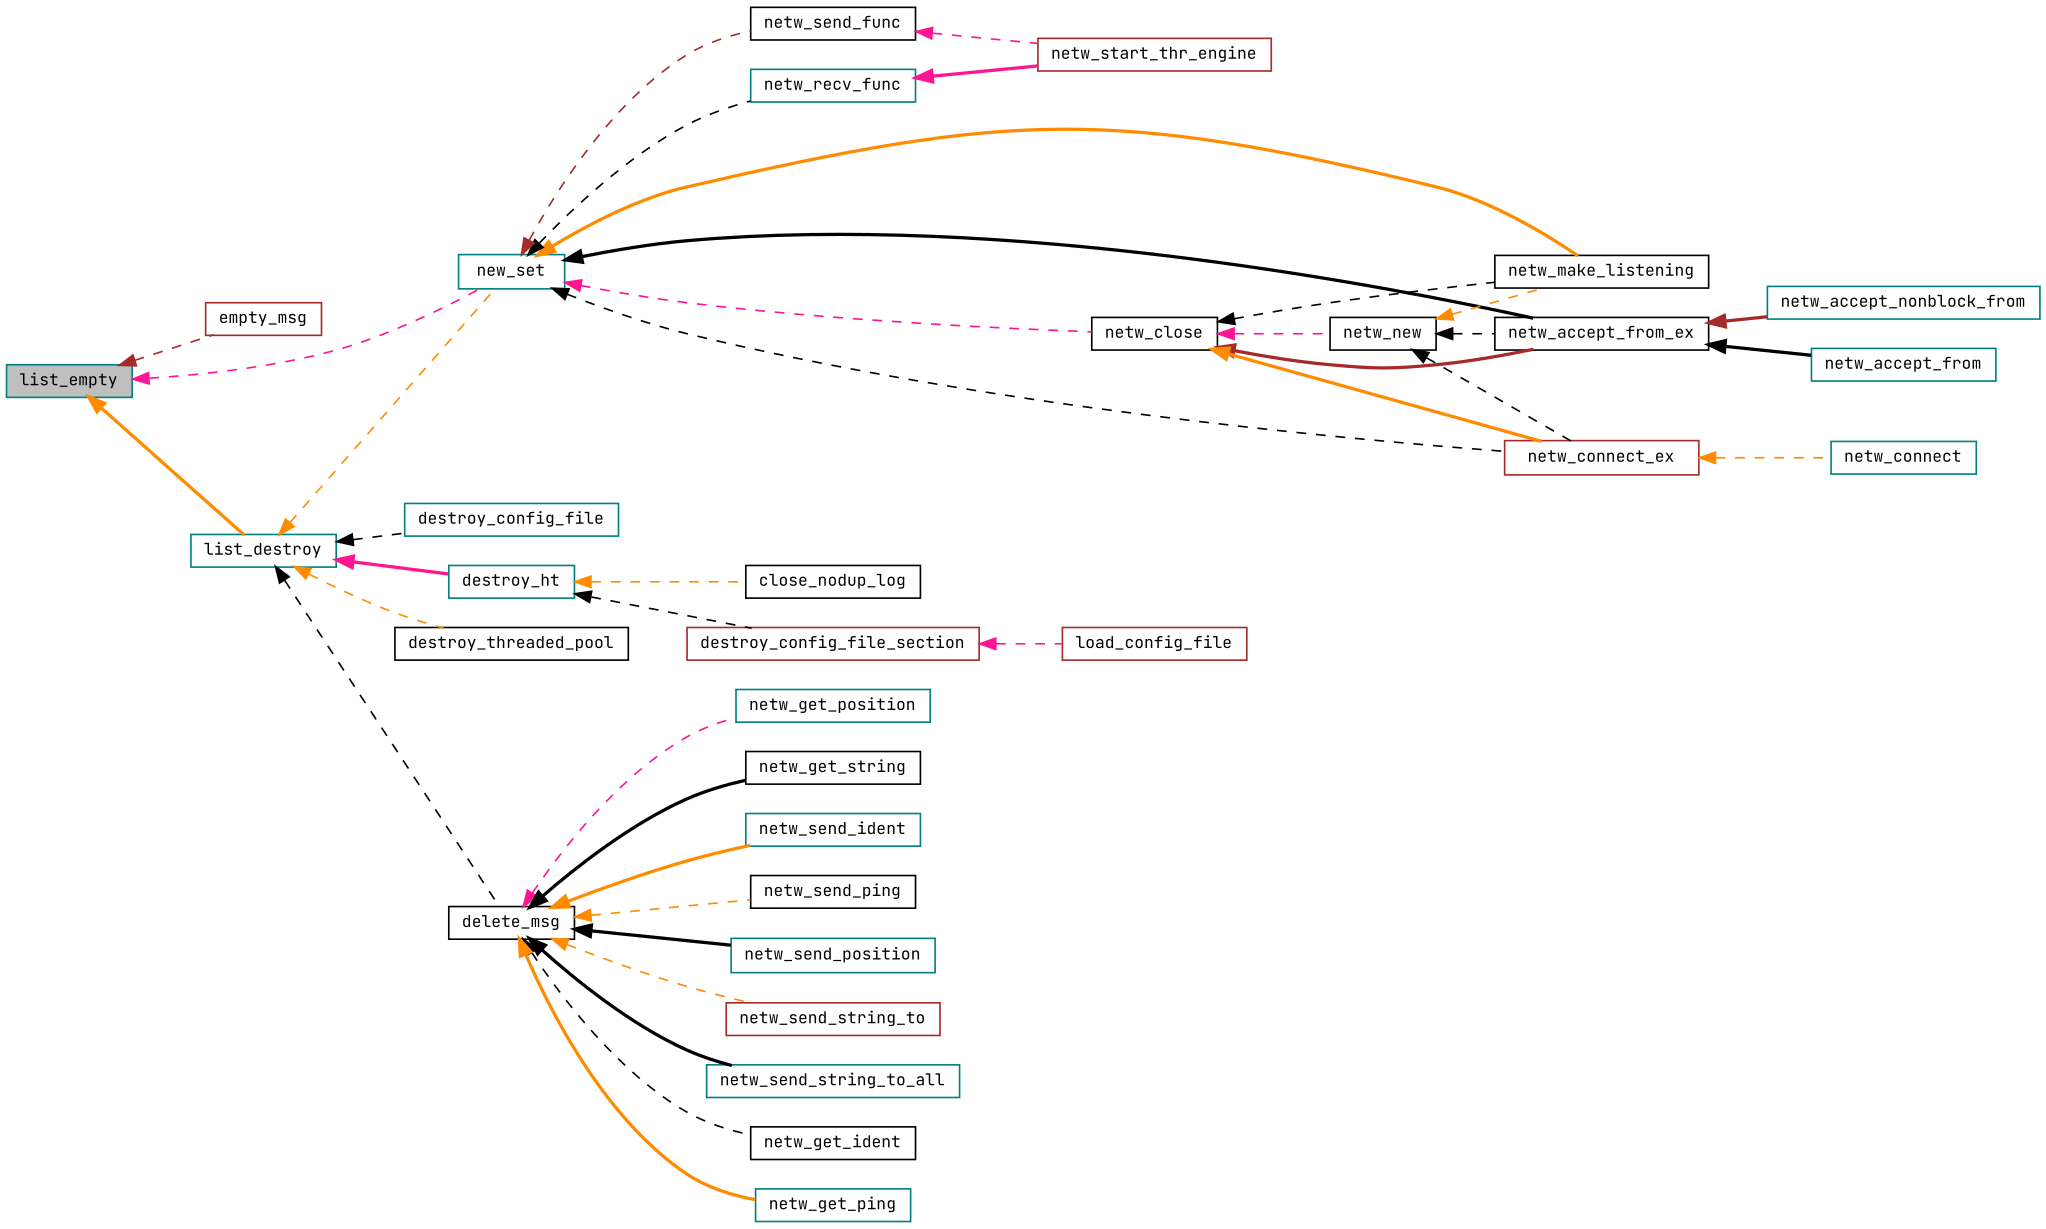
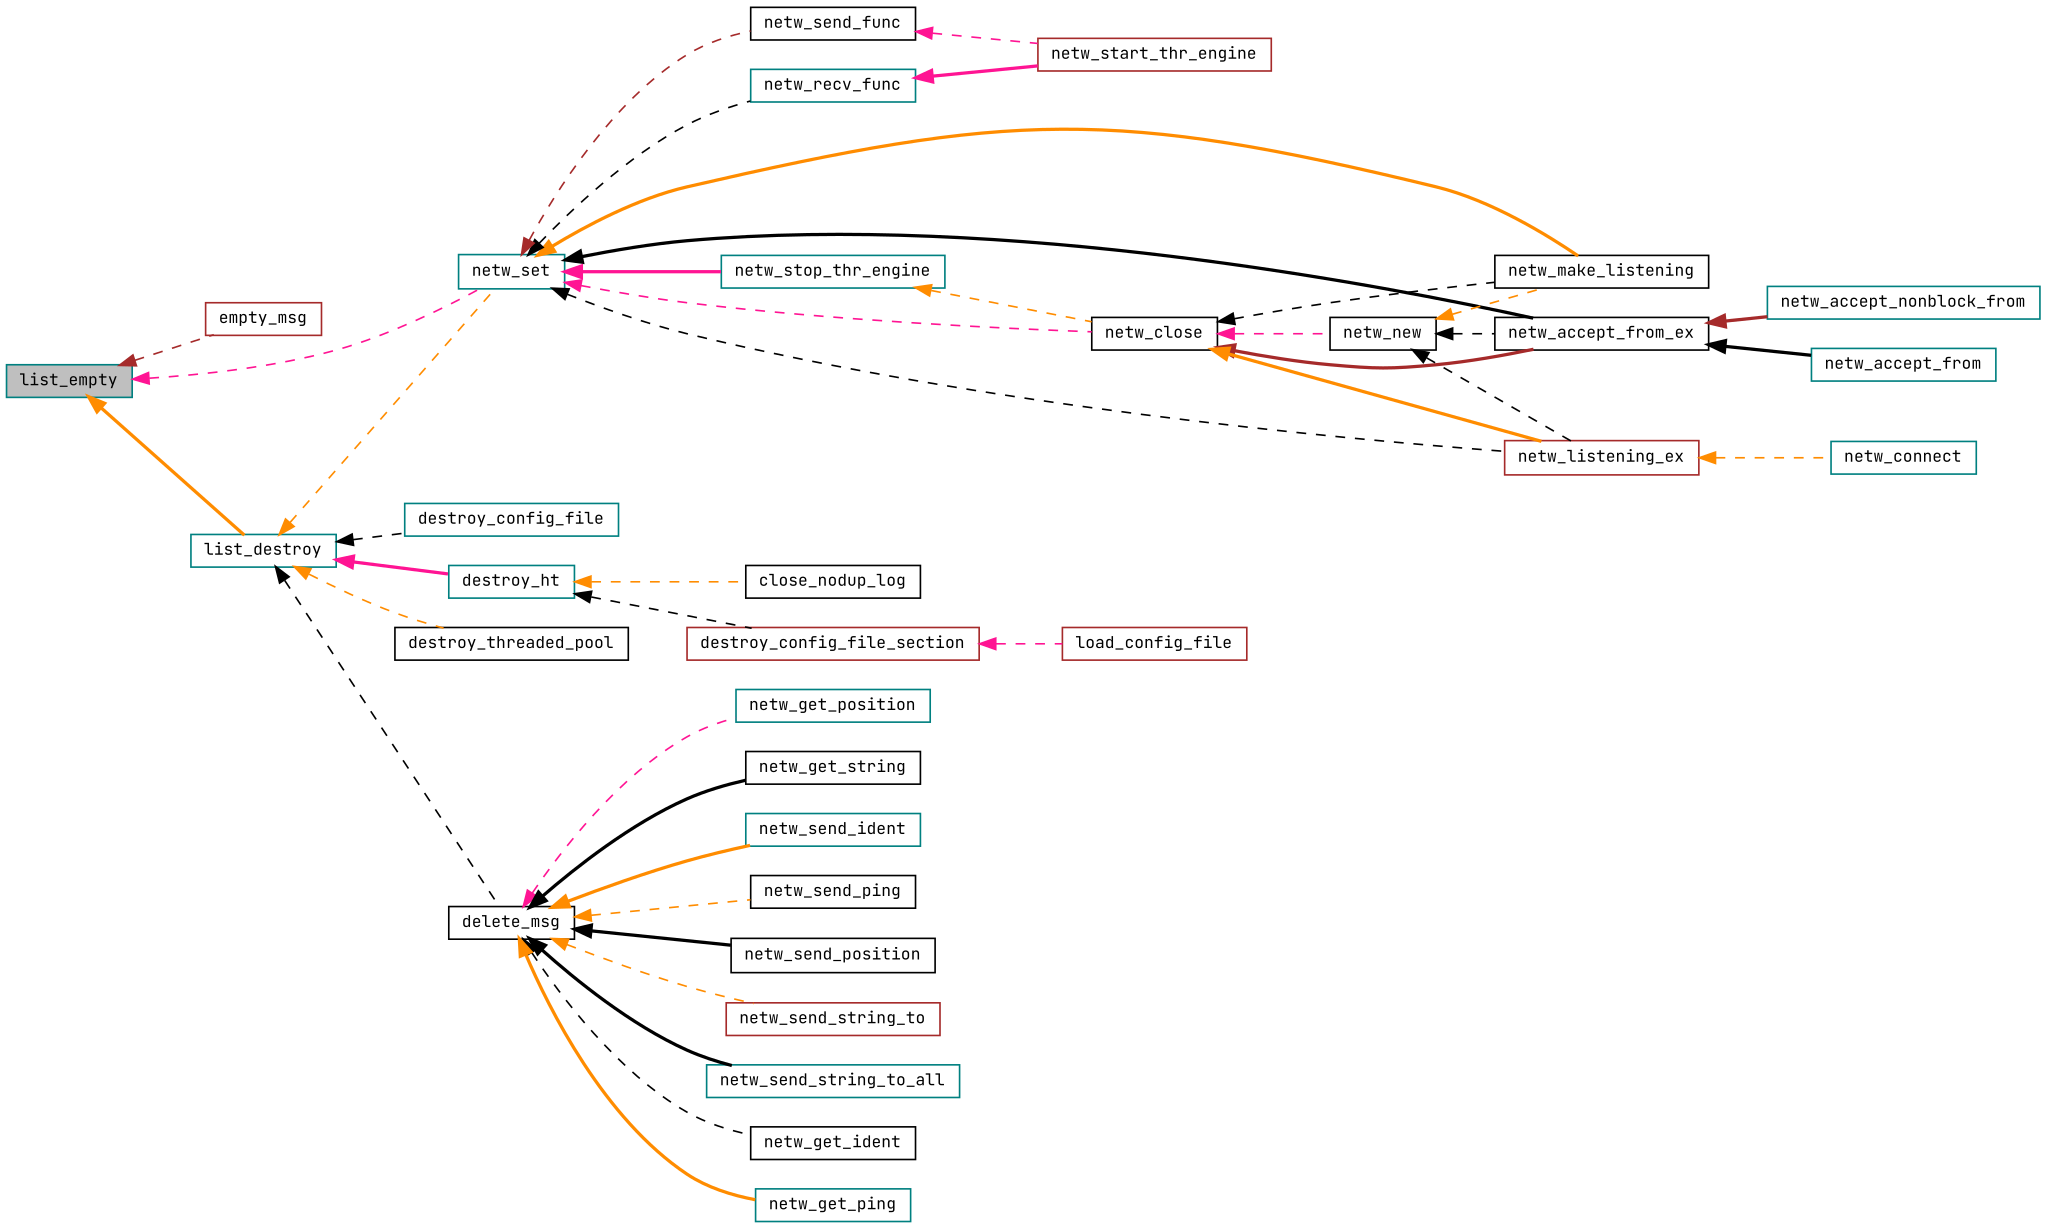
(512, 272) -> (512, 272)
none -> (833, 272)
(1602, 458) -> (1602, 458)
(833, 956) -> (833, 956)
